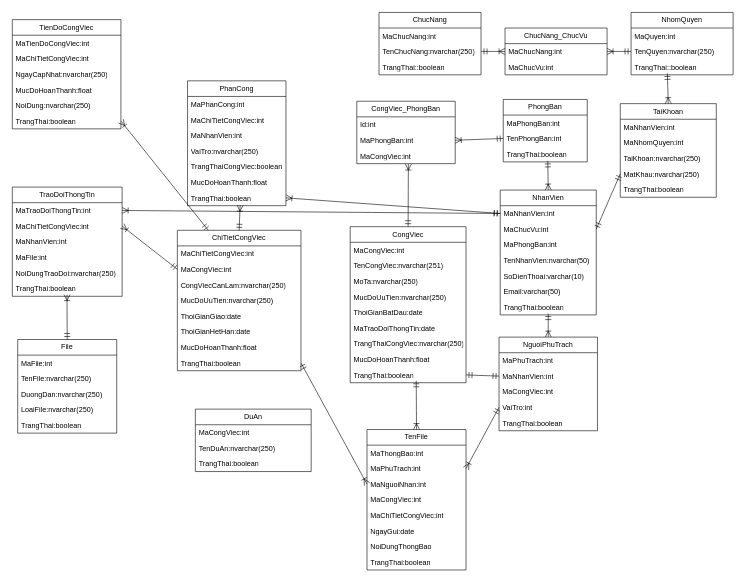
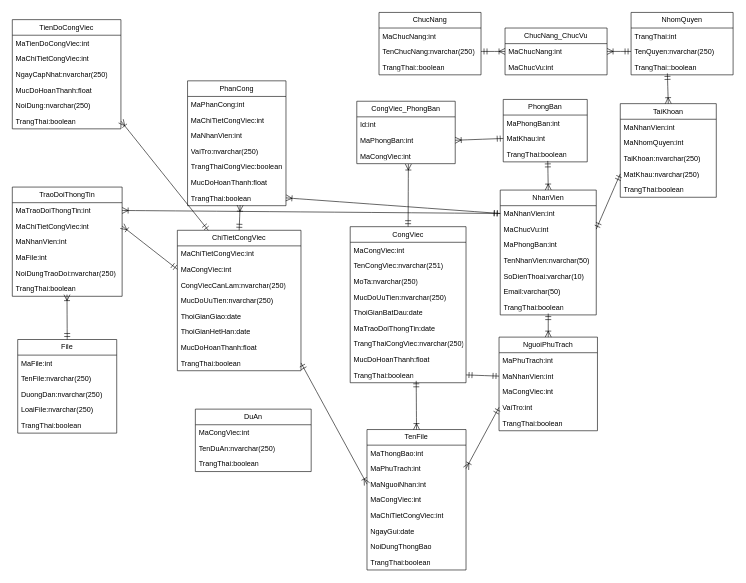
(655, 36) -> (658, 36)
(535, 139) -> (527, 139)
